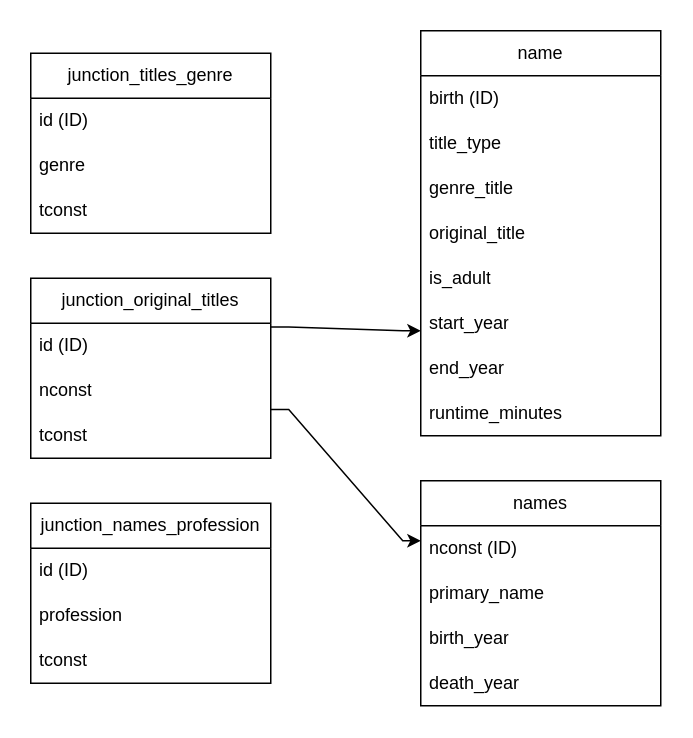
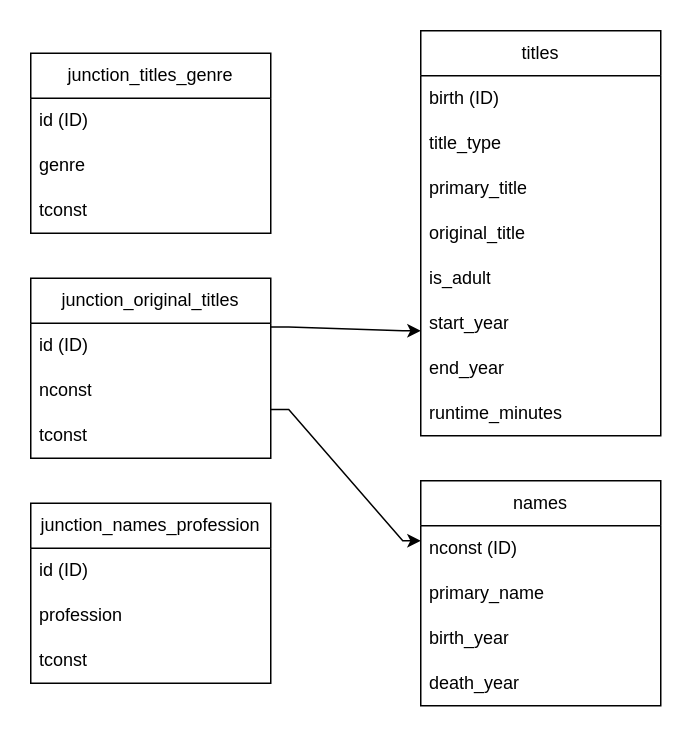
(541, 53) -> (541, 53)
(481, 188) -> (488, 188)
